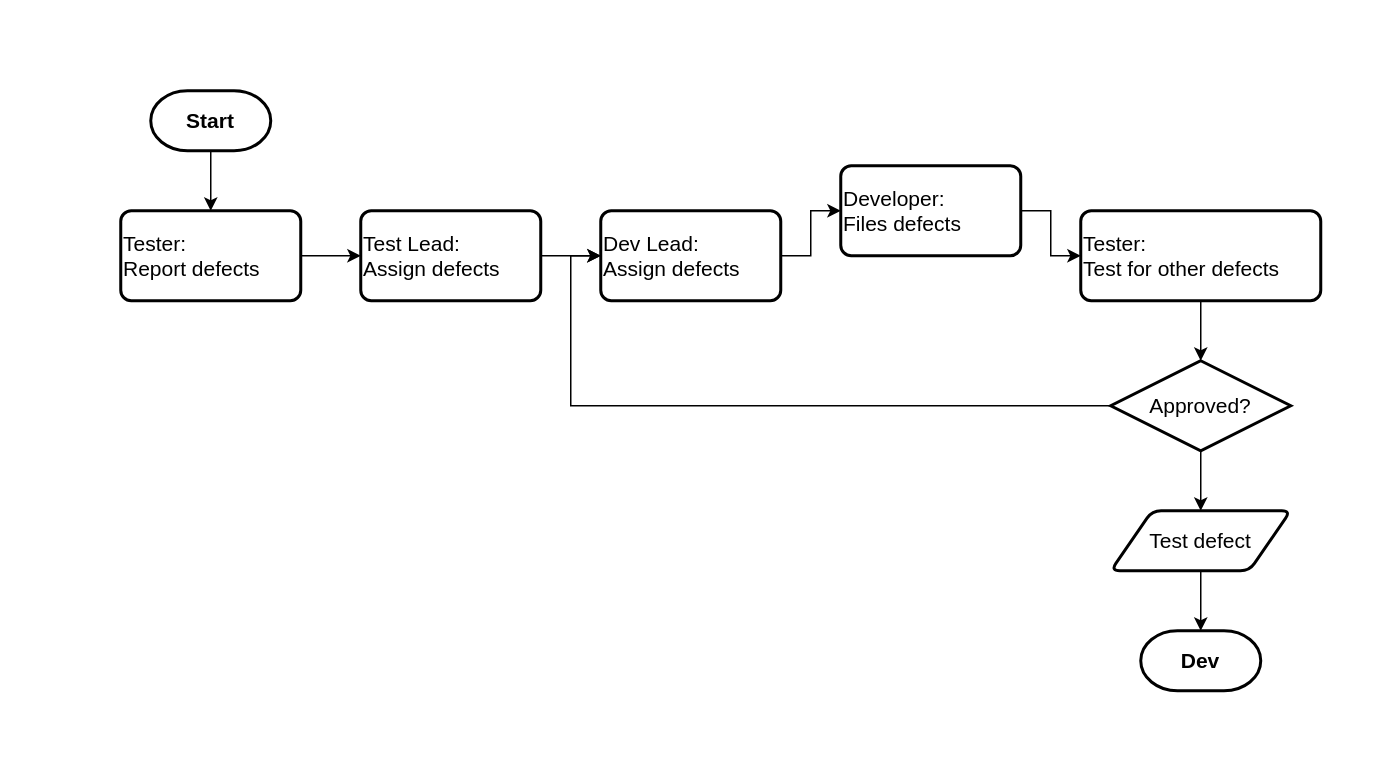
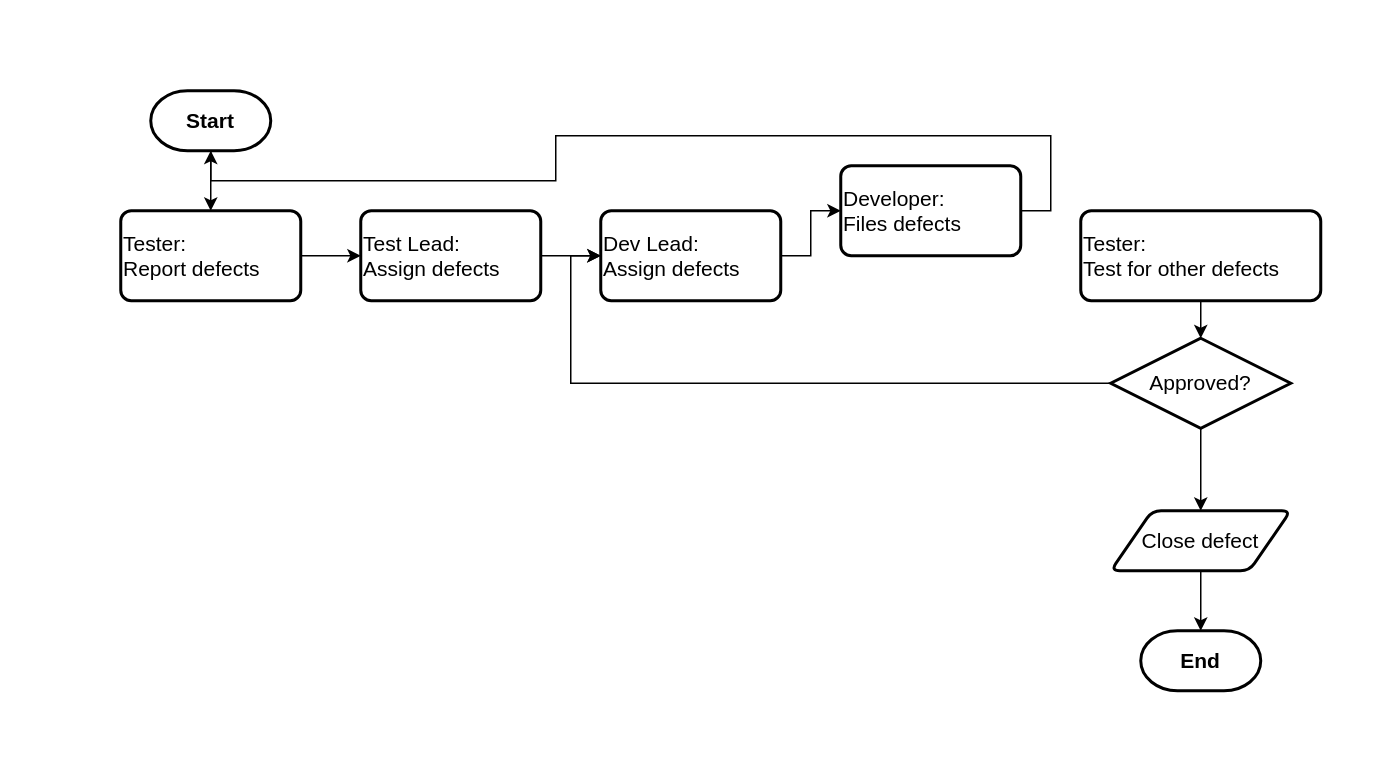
(1051, 242) -> (649, 136)
(1201, 406) -> (1201, 383)
(1201, 541) -> (1201, 541)
(1201, 661) -> (1201, 661)
